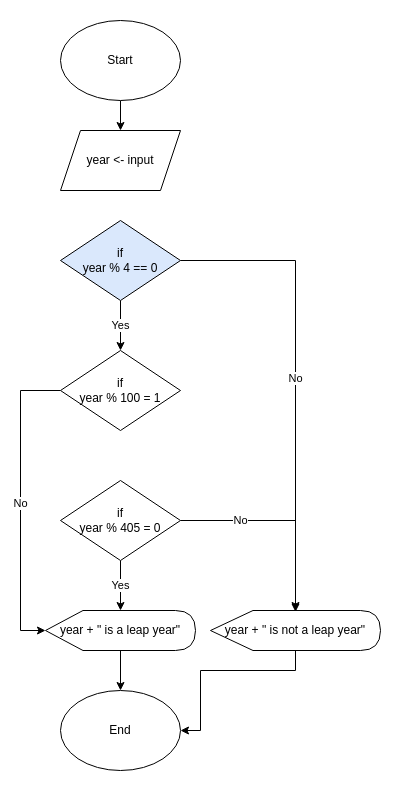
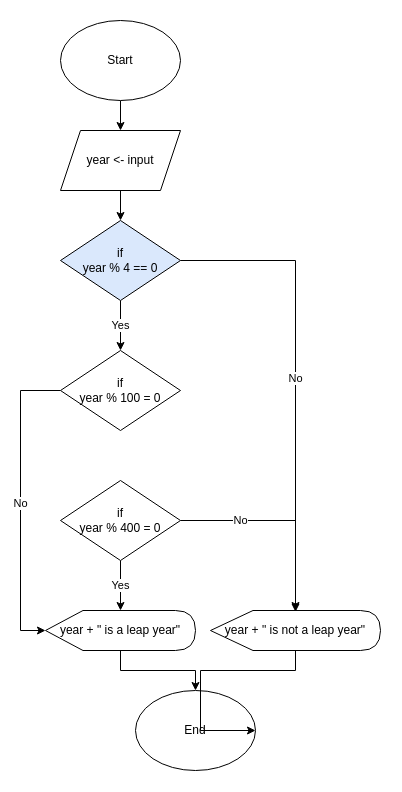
none -> (121, 210)
(121, 391) -> (121, 391)
(121, 521) -> (121, 521)
(121, 731) -> (196, 731)
